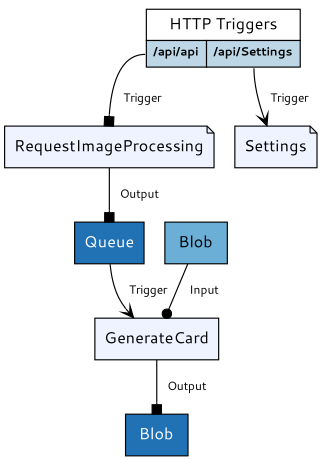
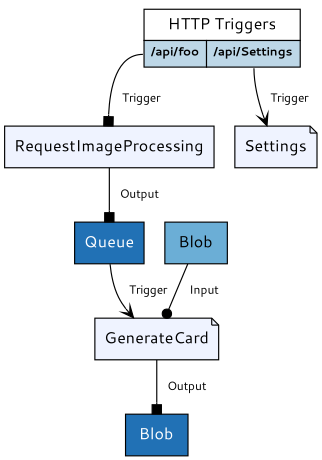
(176, 52) -> (175, 52)
(109, 147) -> (109, 147)
(157, 339) -> (157, 339)
